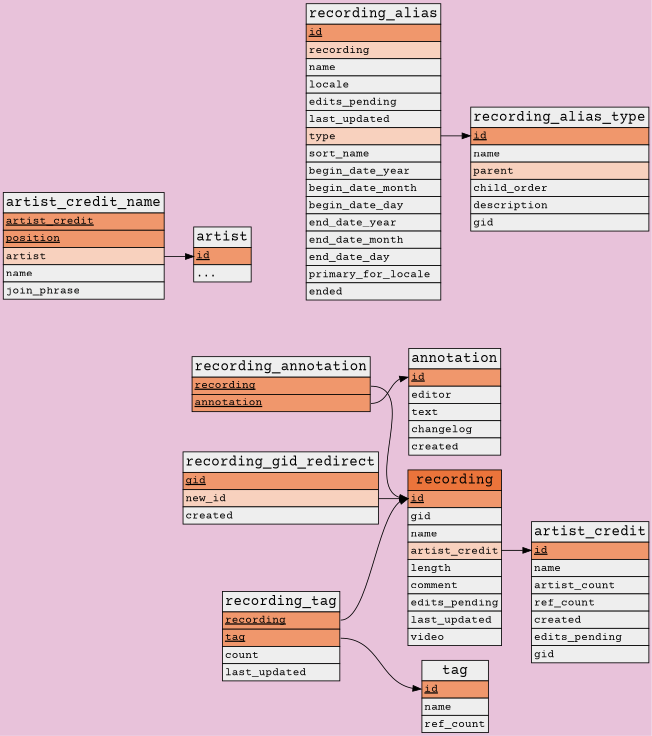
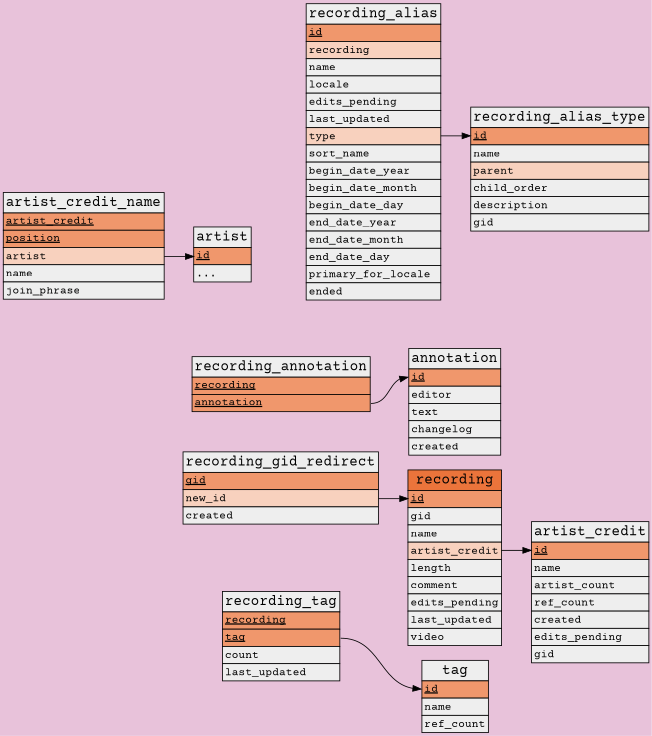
(390, 438) -> none
(373, 563) -> none
